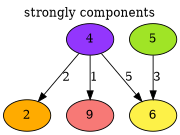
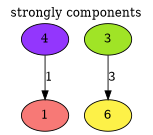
(153, 39) -> (108, 39)
(119, 74) -> none
(27, 116) -> none
(90, 116) -> (45, 116)
